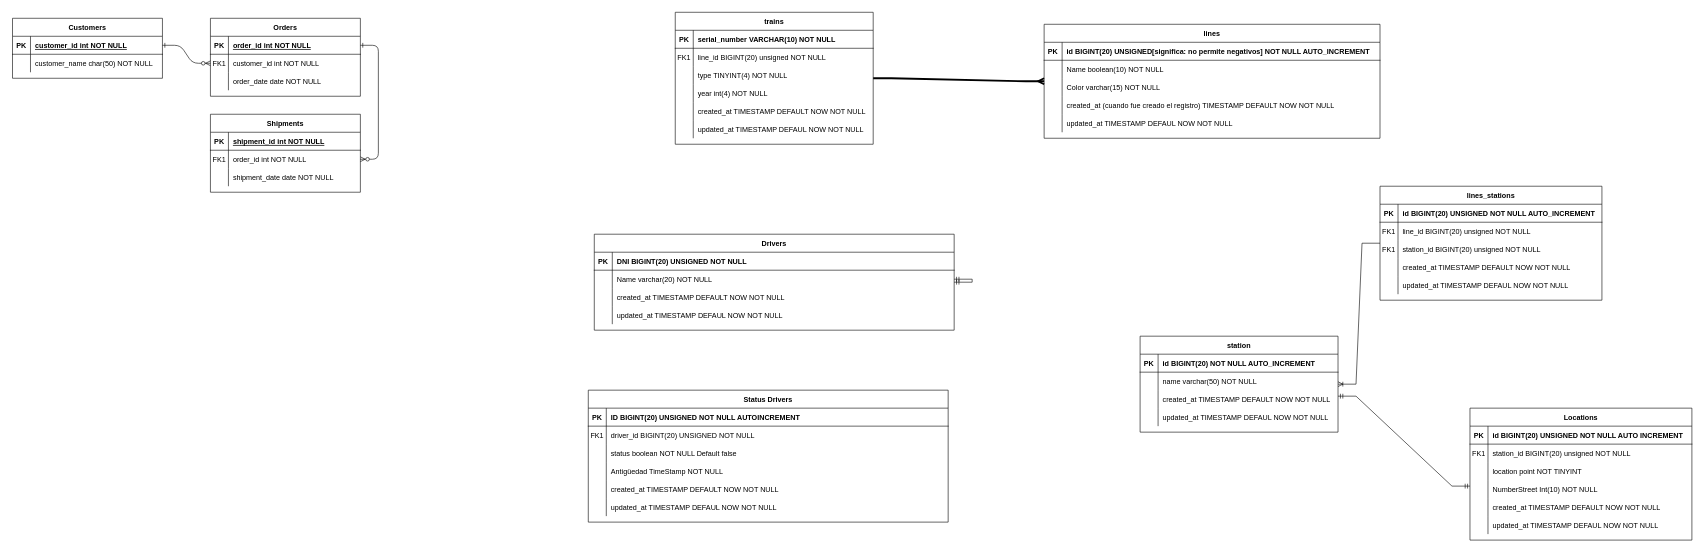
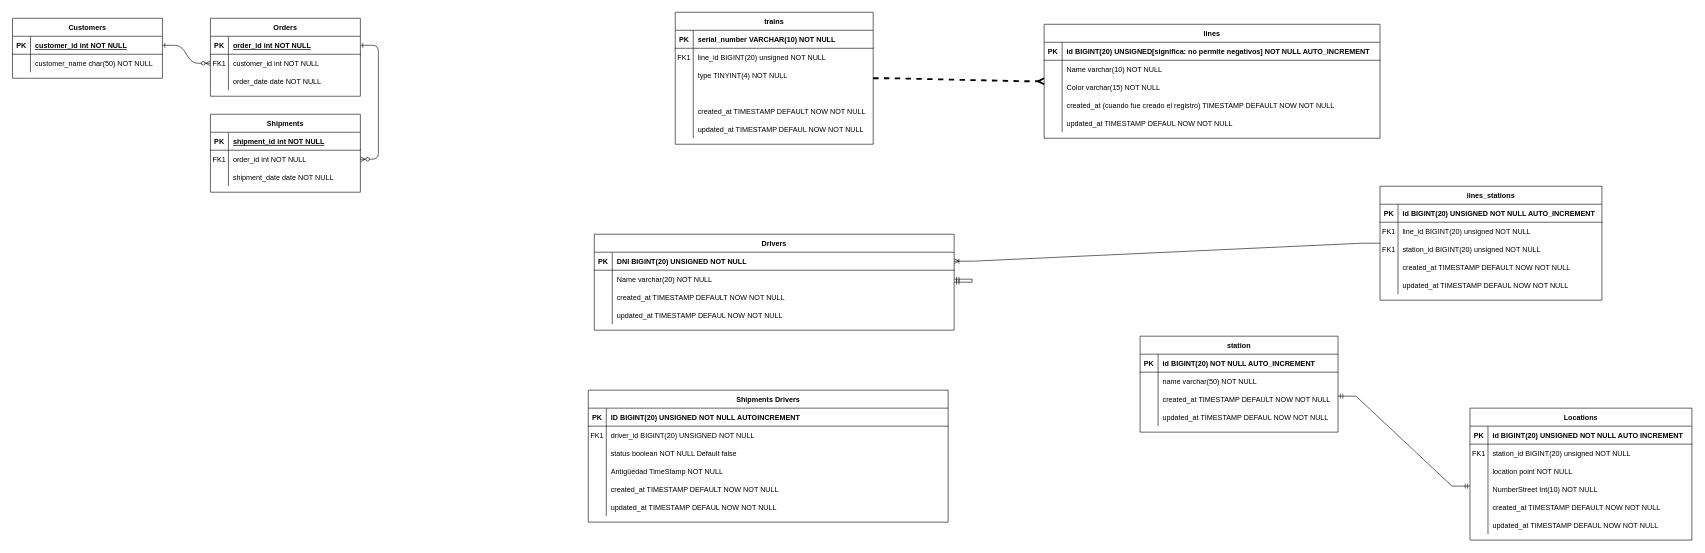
(1113, 70) -> (1114, 70)
(959, 80) -> (959, 80)
(783, 93) -> none
(1359, 317) -> (1174, 252)
(768, 400) -> (768, 400)
(1540, 472) -> (1534, 472)
